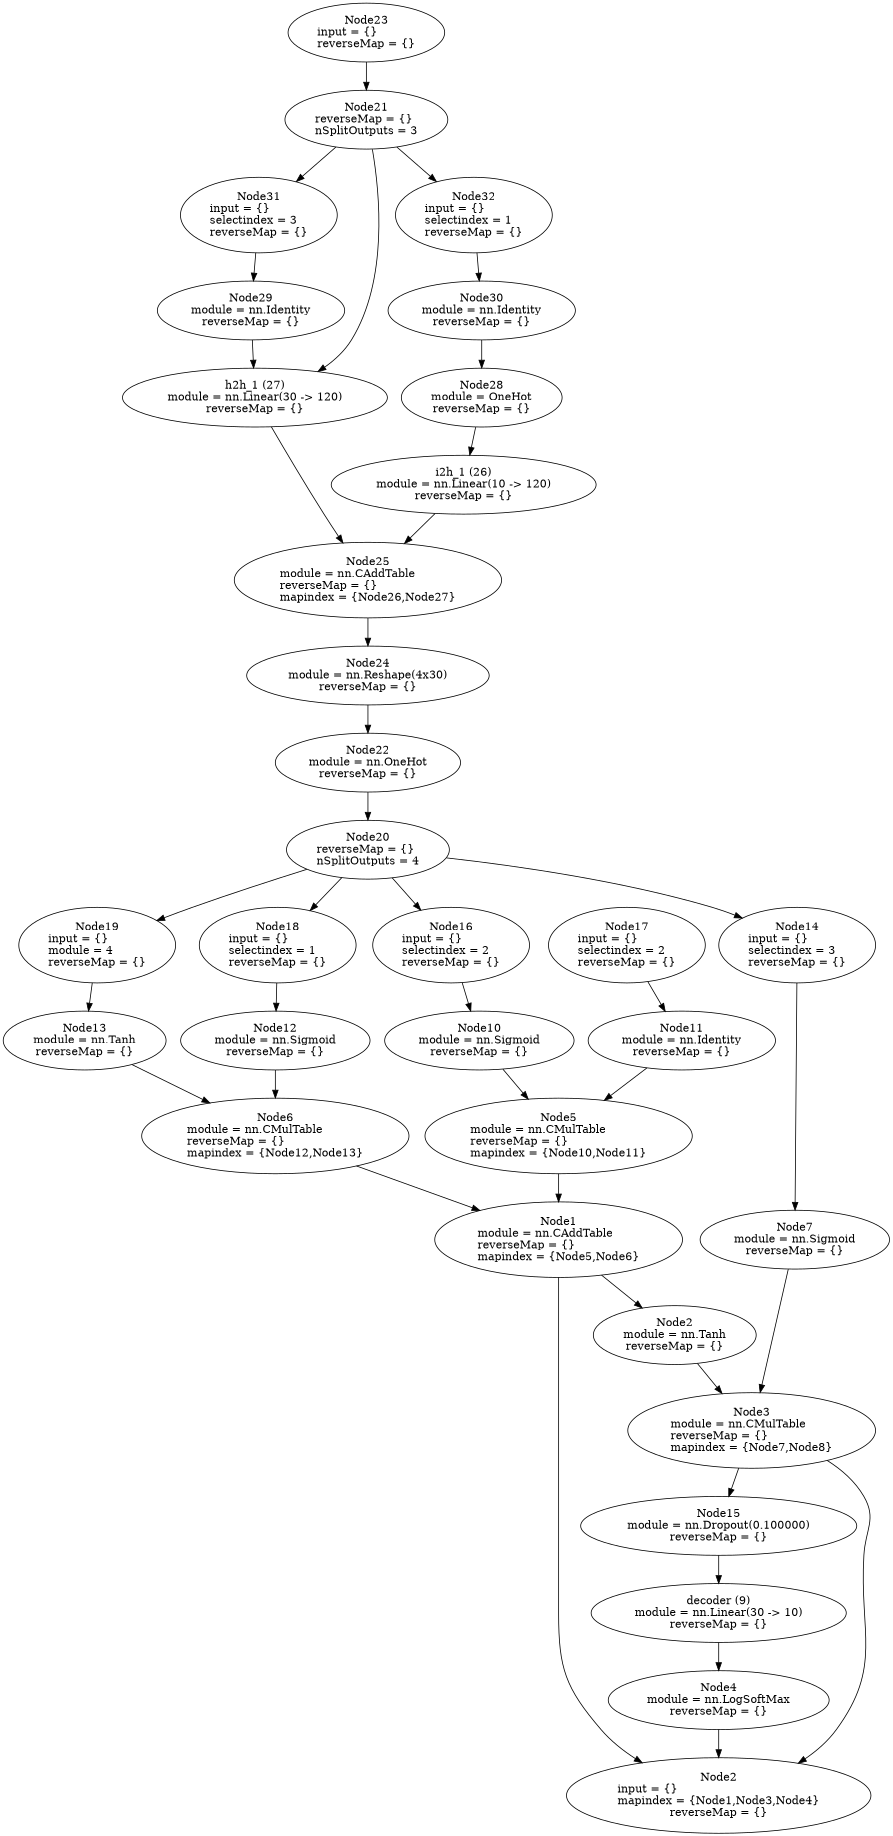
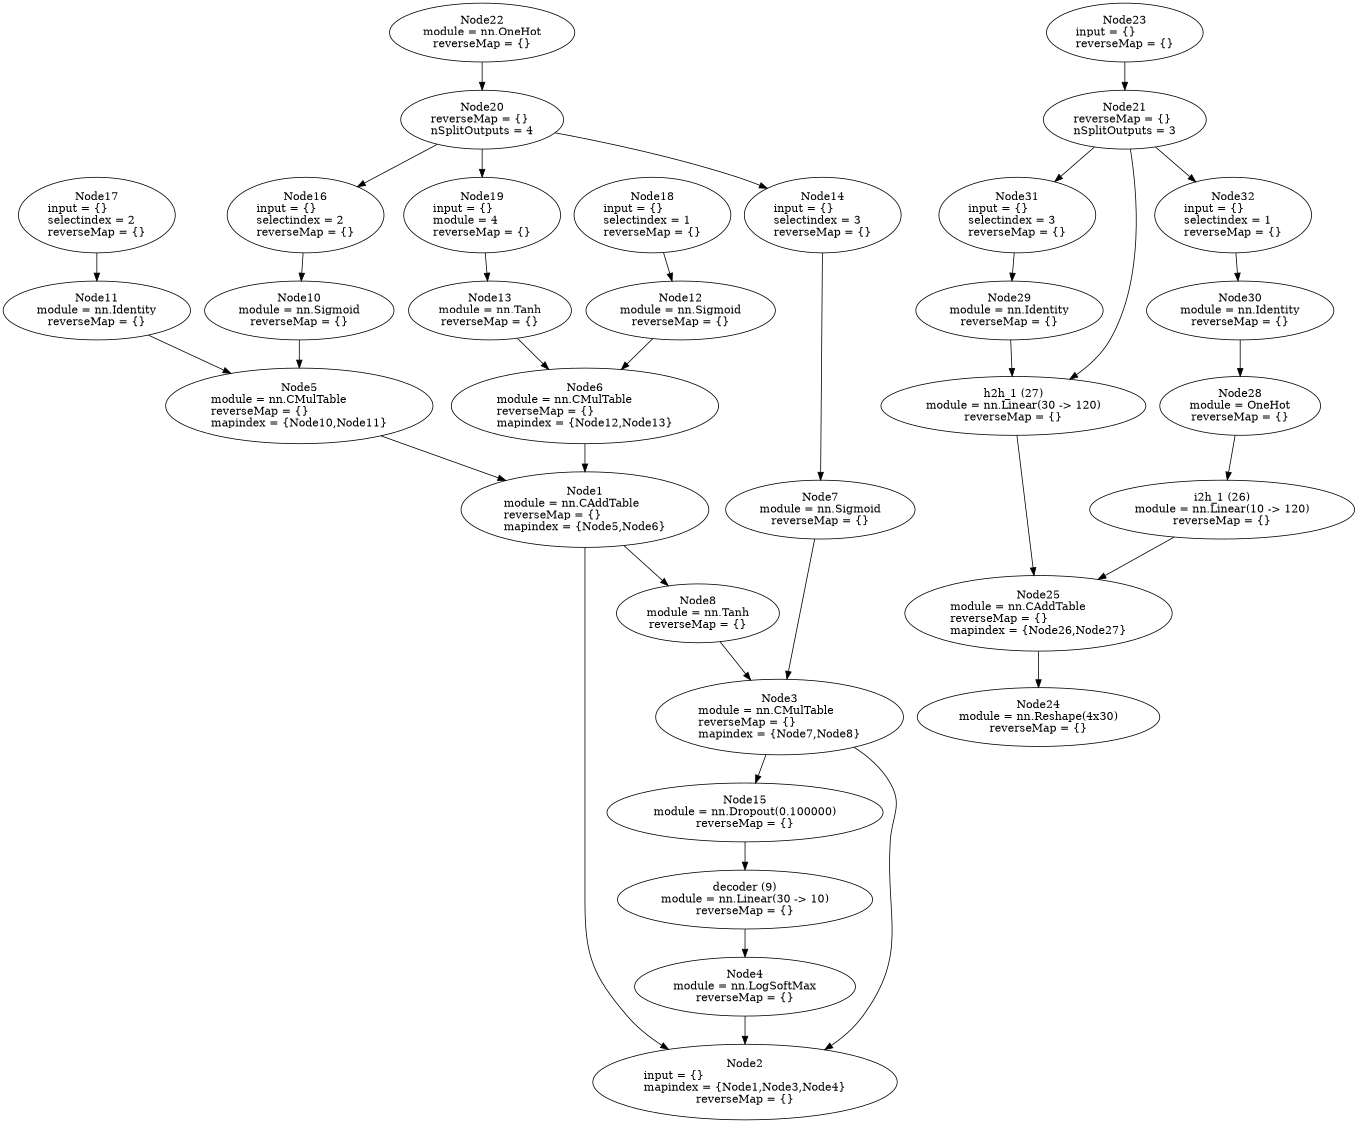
(368, 715) -> none
(329, 891) -> none
(675, 1335) -> (698, 613)
